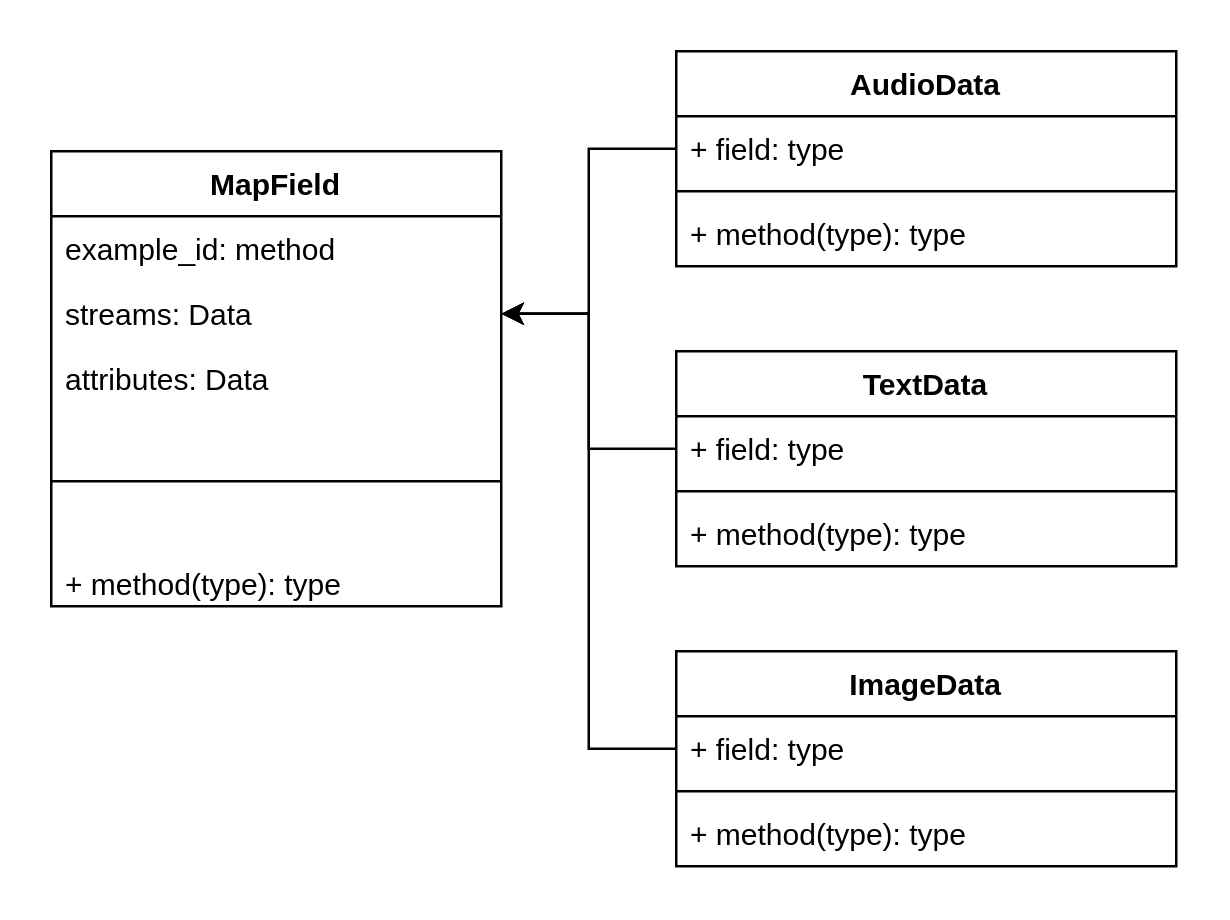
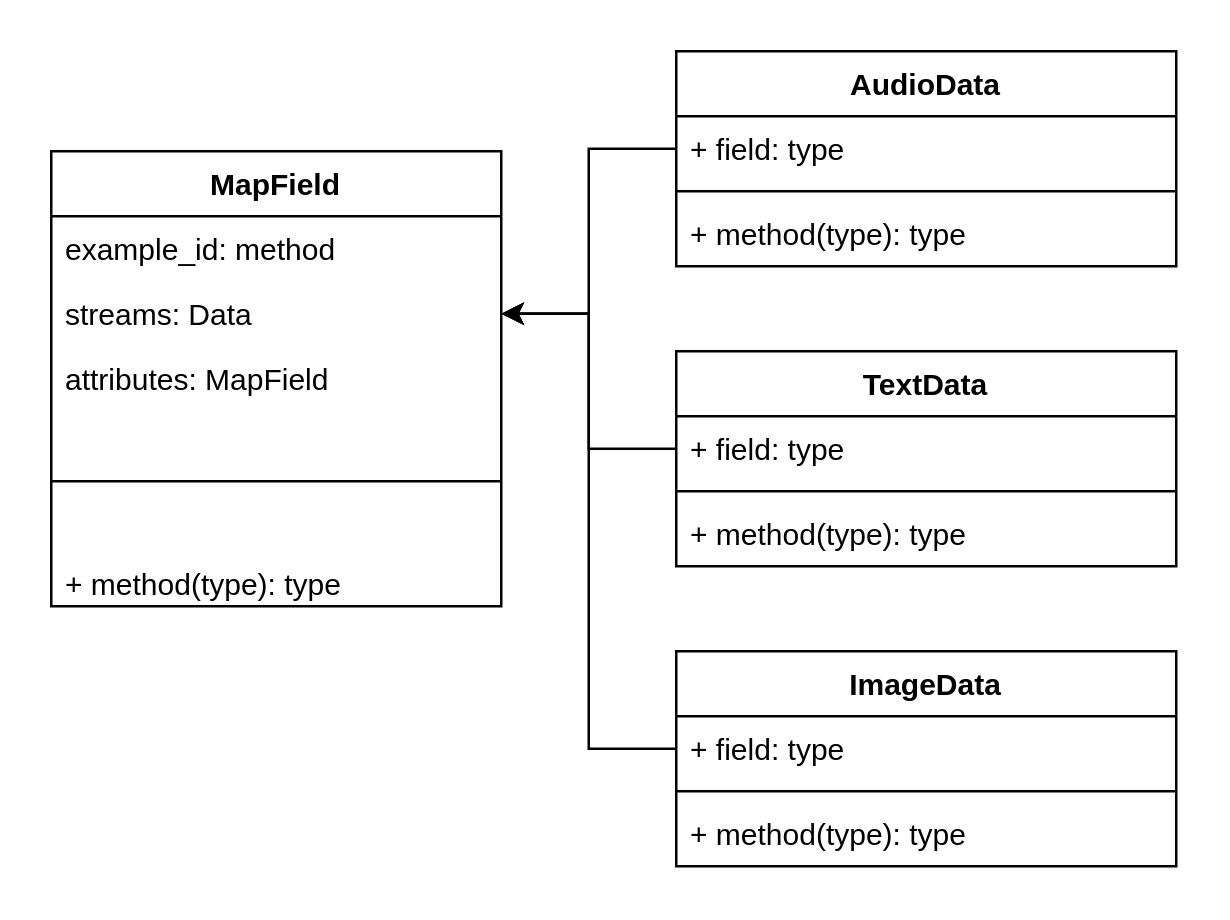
(188, 380) -> (214, 380)
